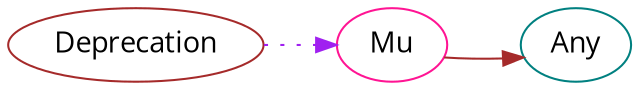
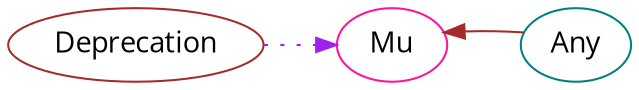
(473, 59) -> (494, 31)
